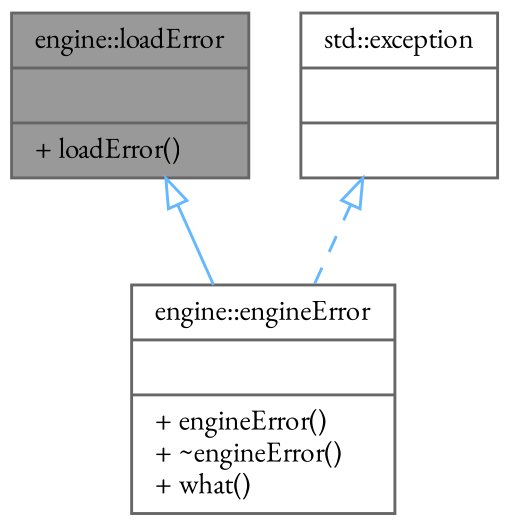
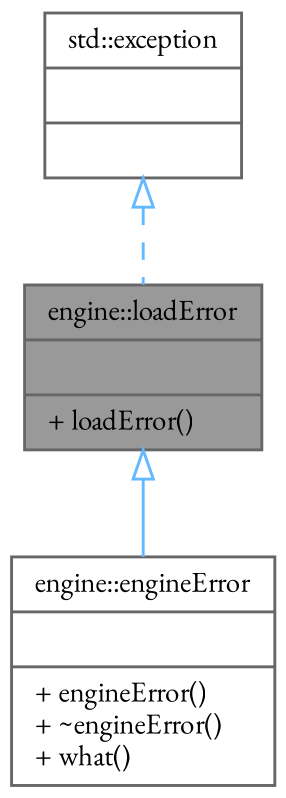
(332, 245) -> (143, 246)
